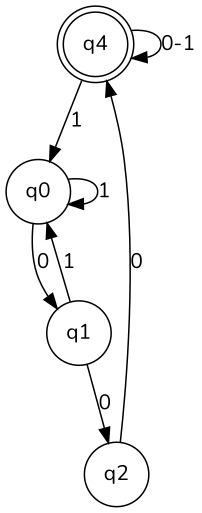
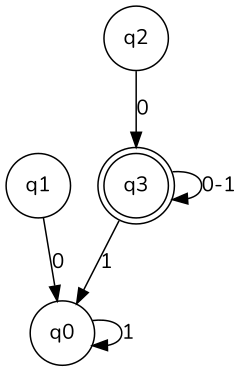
(96, 44) -> (136, 186)
(34, 261) -> none
(69, 262) -> (59, 262)
(96, 396) -> none
